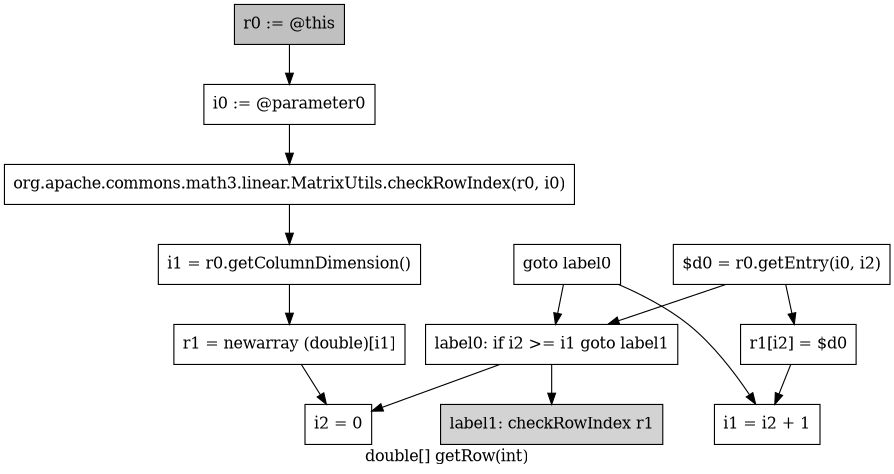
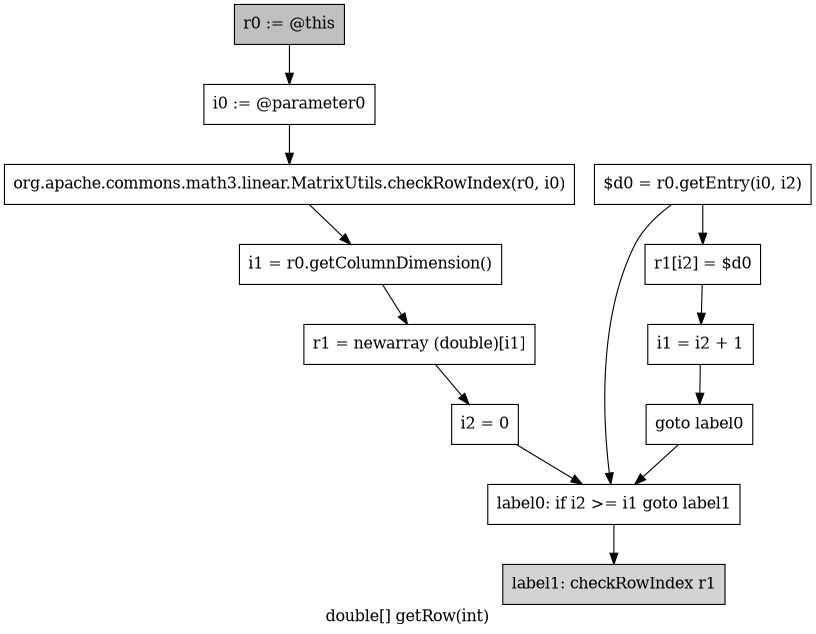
(693, 329) -> (700, 379)
(441, 386) -> (545, 461)
